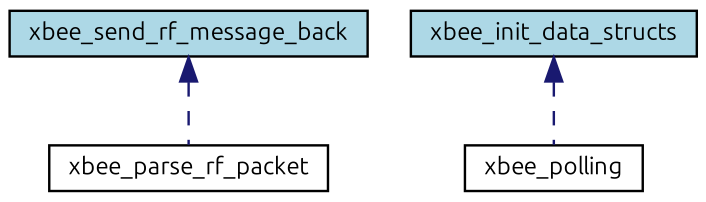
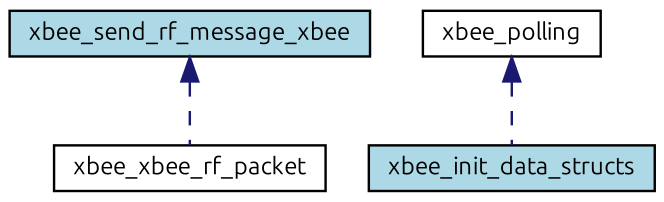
(189, 34) -> (190, 34)
(554, 113) -> (512, 113)
(189, 168) -> (190, 168)
